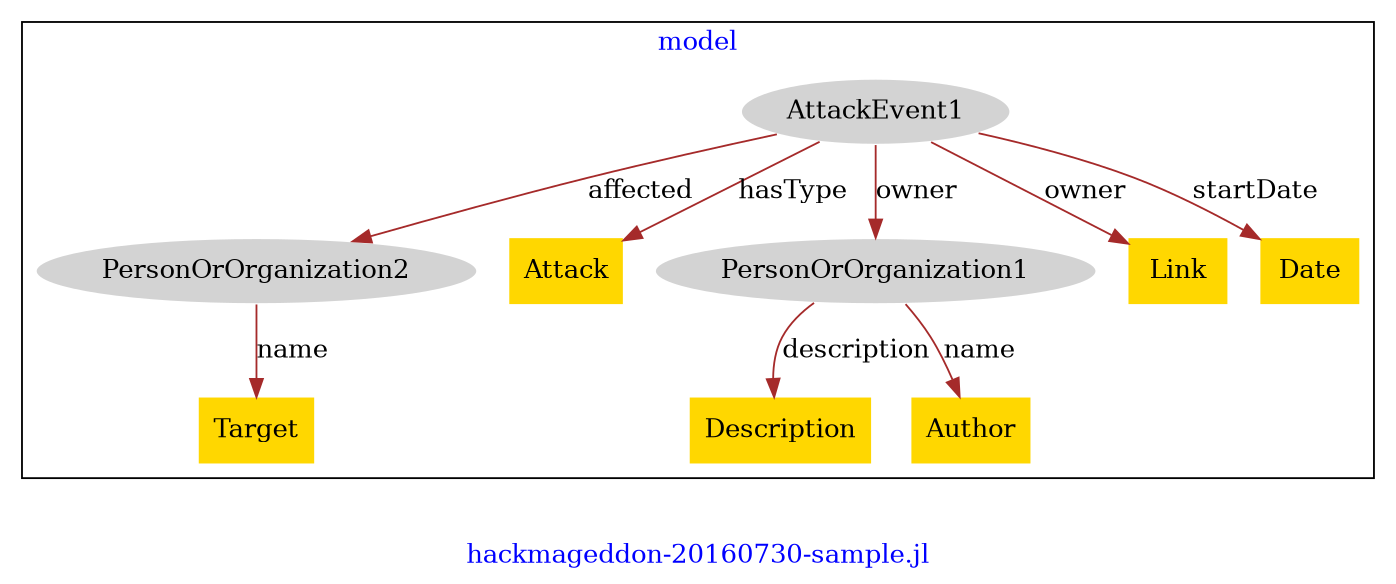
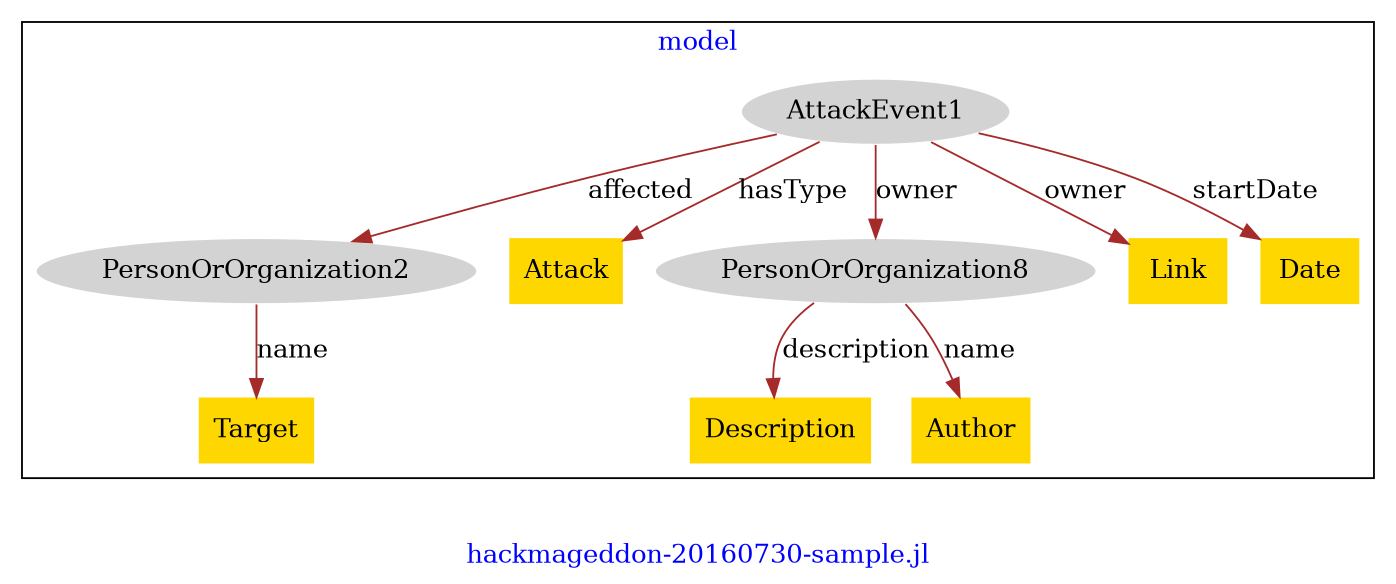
(876, 271) -> (876, 271)
